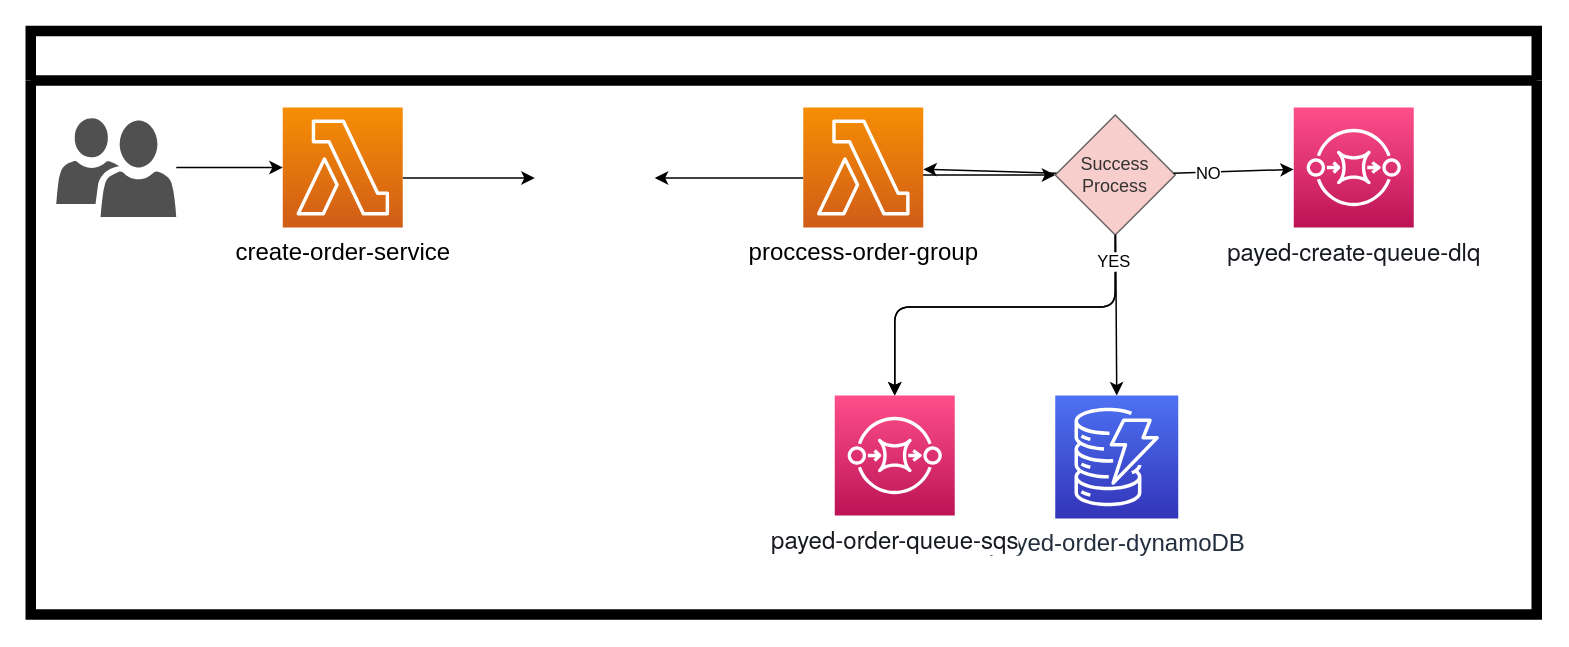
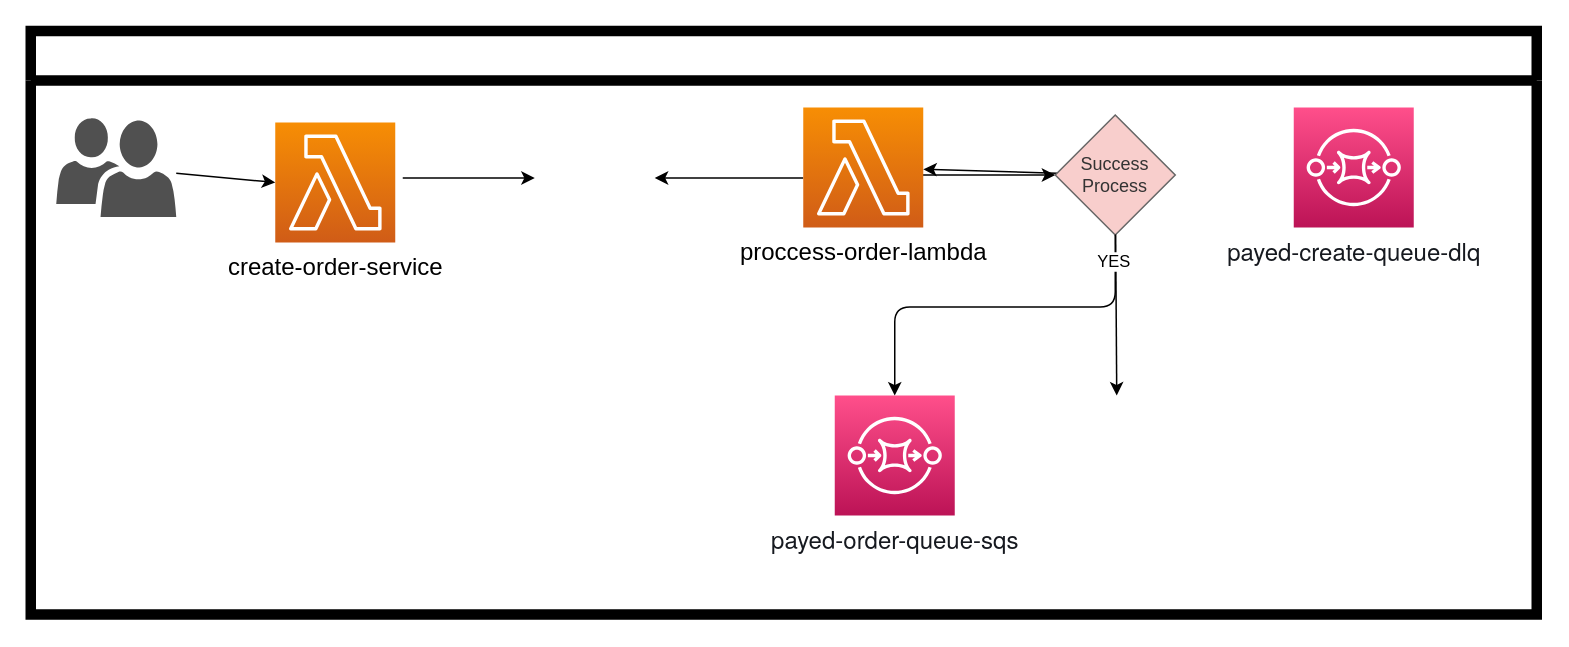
(784, 56) -> (784, 56)
(343, 167) -> (335, 182)
(1229, 171) -> none
(864, 249) -> (864, 249)
(895, 386) -> none
(1117, 457) -> none
